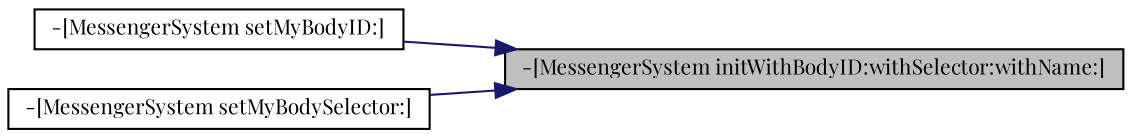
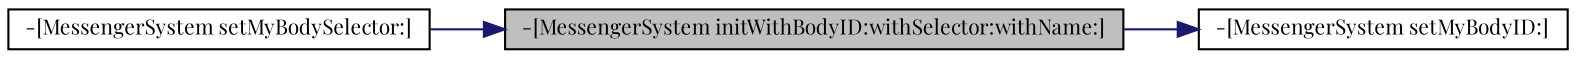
(450, 45) -> (1150, 29)
